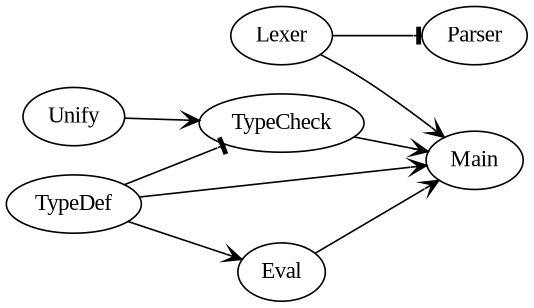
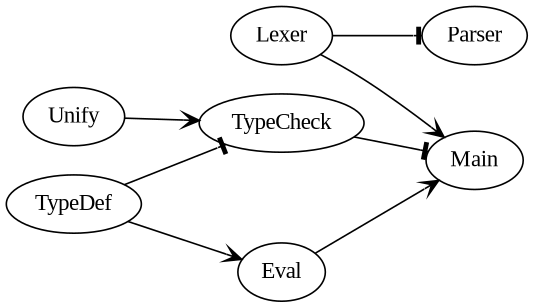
(387, 143) -> (387, 143)
(275, 182) -> none
